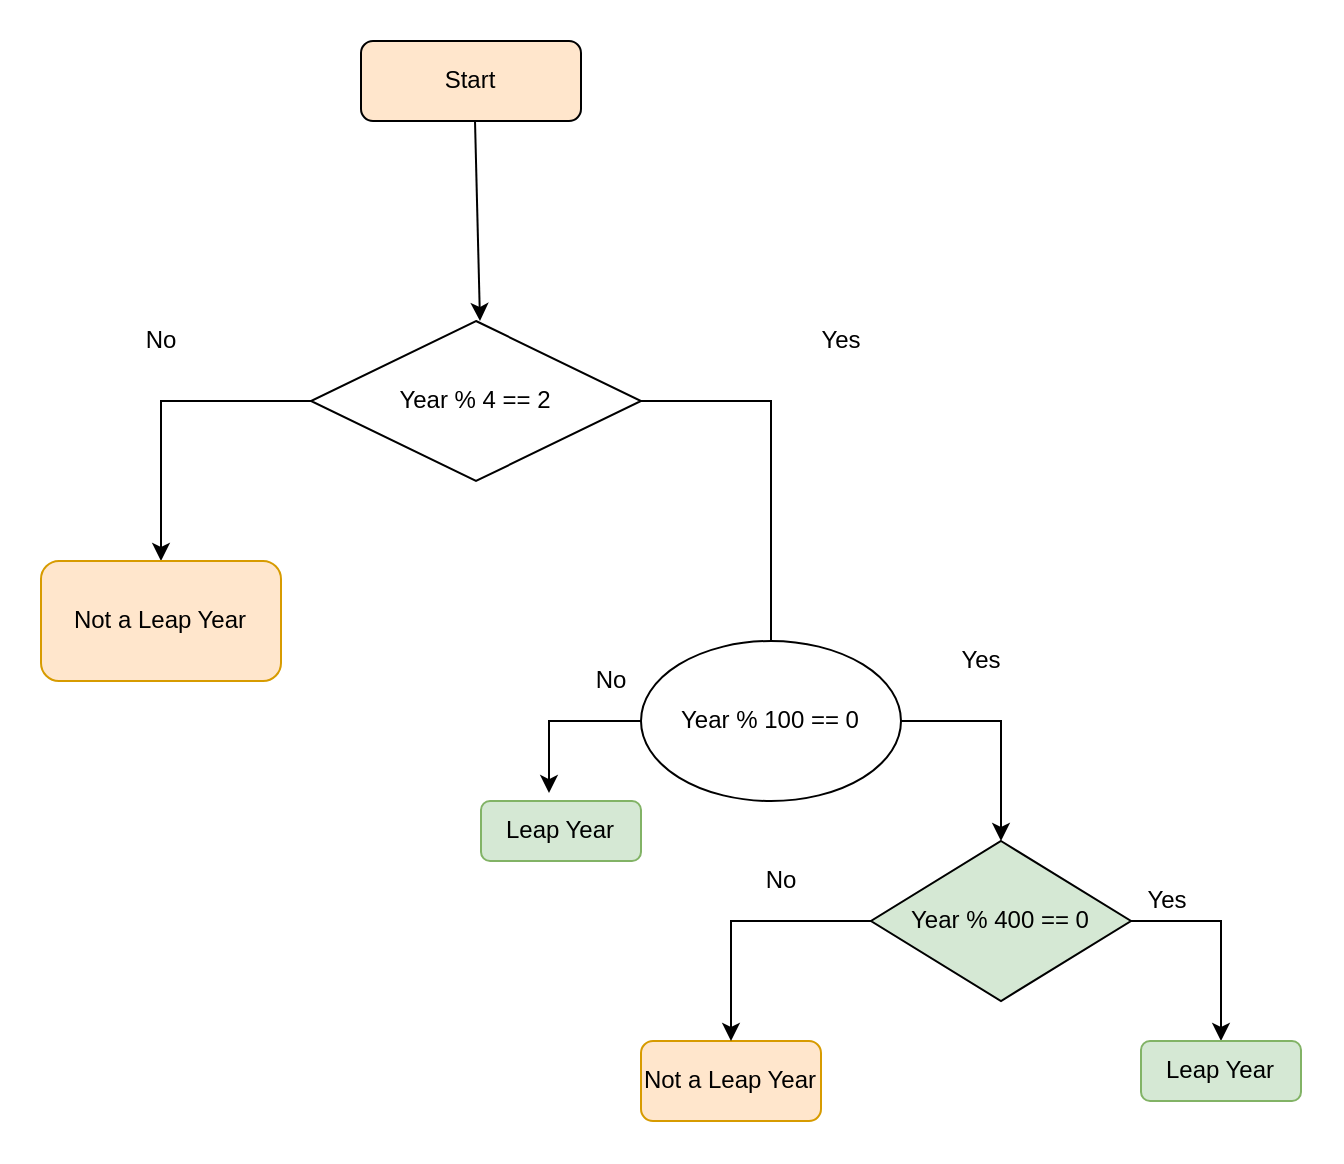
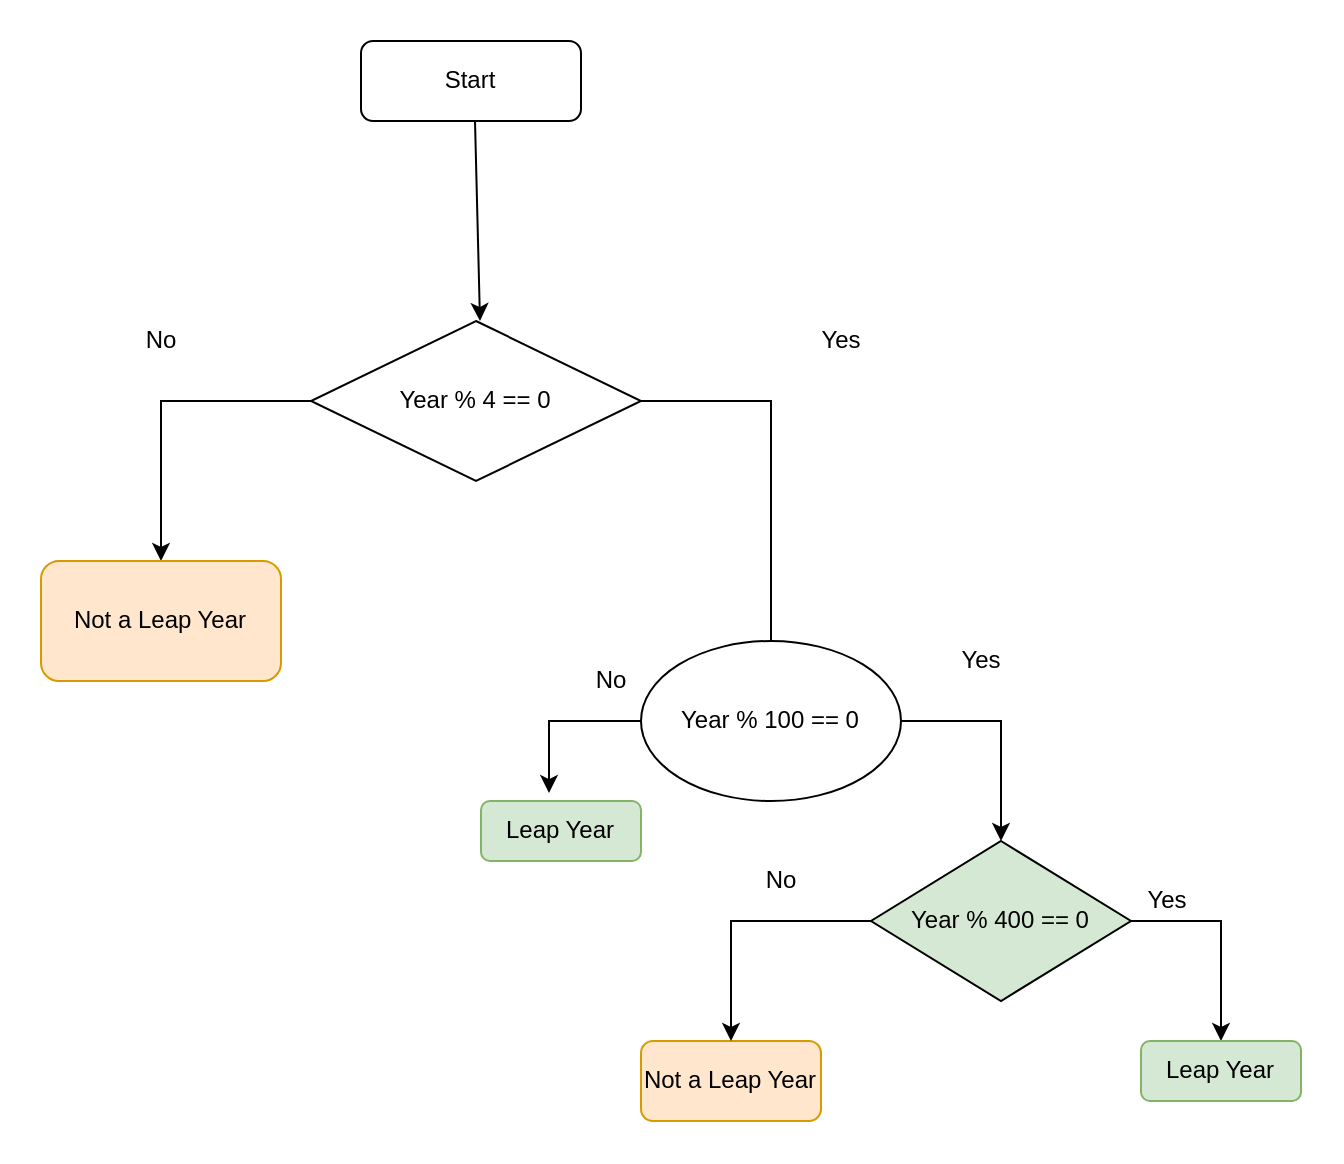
(471, 81) -> (471, 81)
(476, 401) -> (476, 401)
